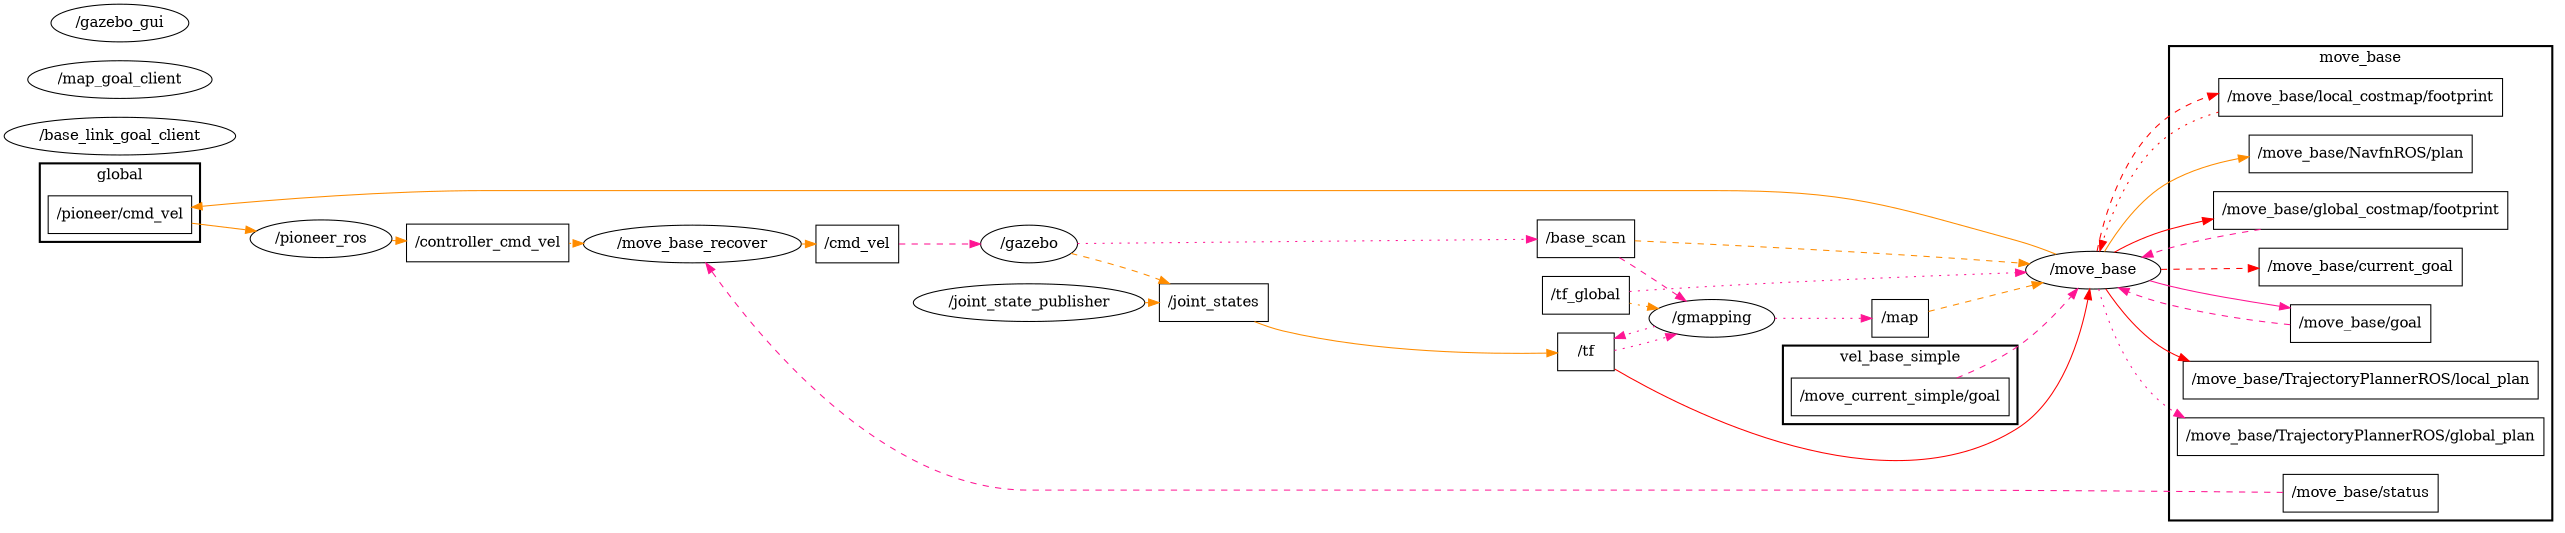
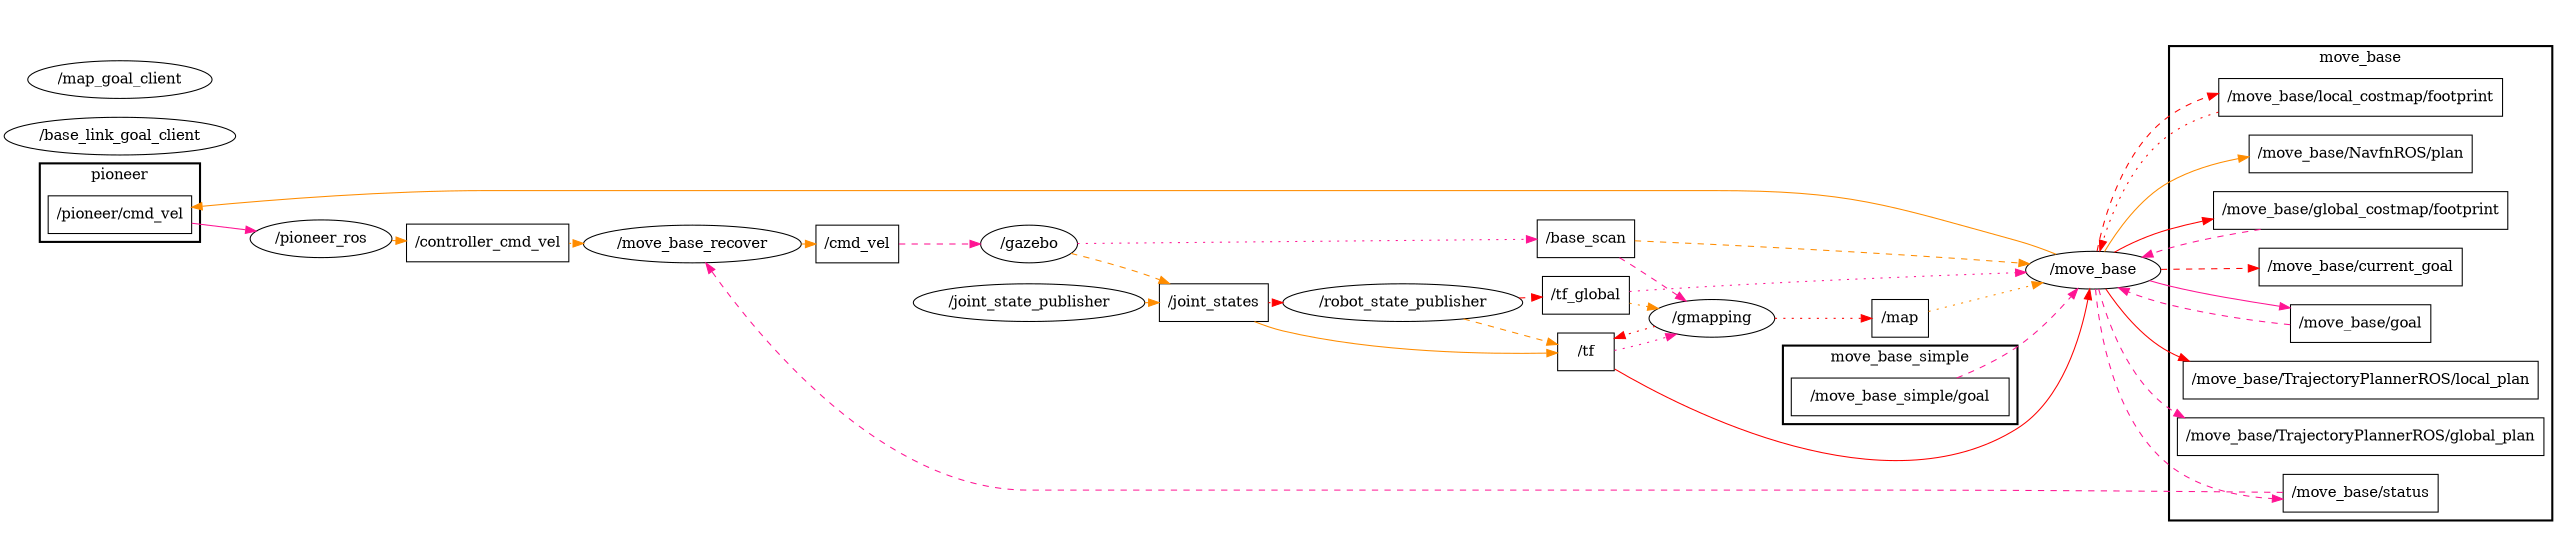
(120, 23) -> none
(120, 175) -> (120, 175)
(219, 226) -> (219, 226)
(1980, 298) -> (1980, 298)
none -> (1403, 303)
(1818, 318) -> (1818, 318)
(1640, 331) -> (1640, 331)
(1900, 358) -> (1900, 358)
(2126, 358) -> (2126, 358)
(1900, 397) -> (1900, 397)
none -> (2141, 433)
